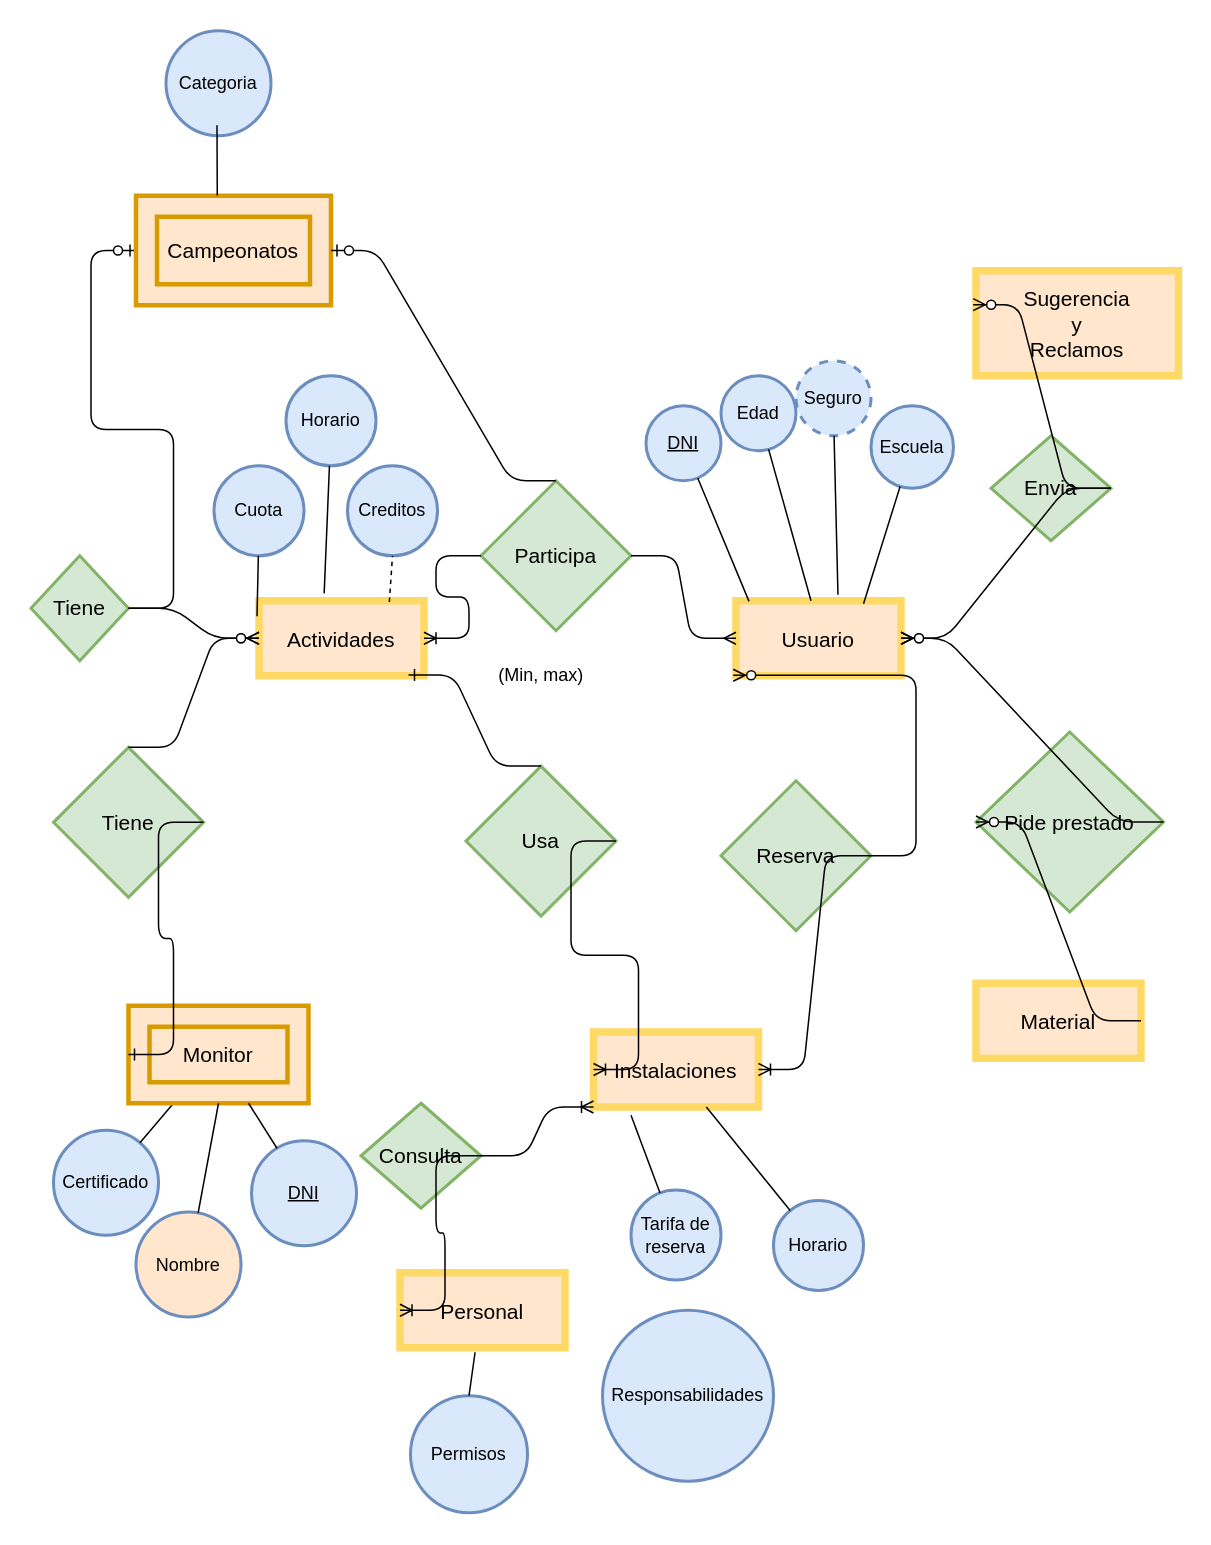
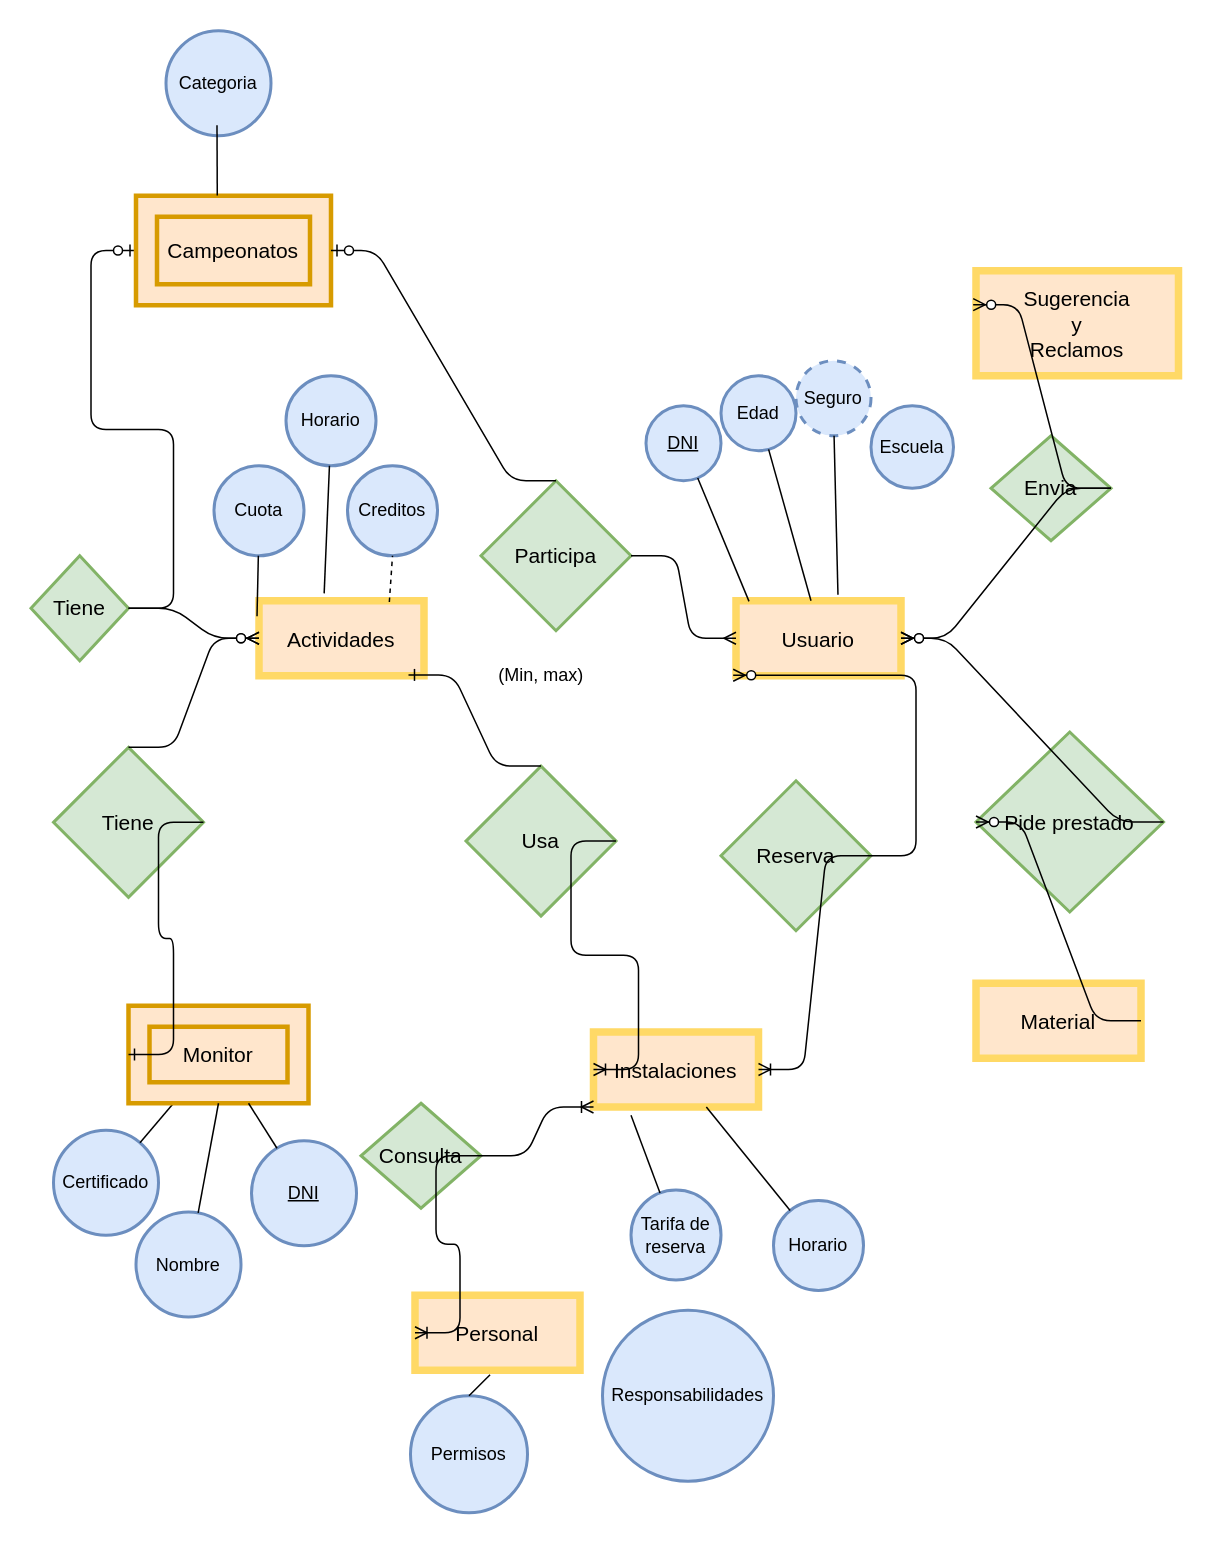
(882, 545) -> none
(452, 597) -> none
(188, 1265) -> (188, 1265)
(482, 1310) -> (497, 1333)
